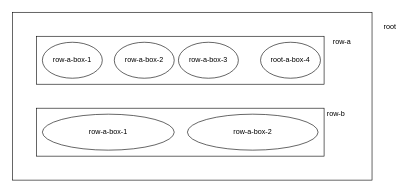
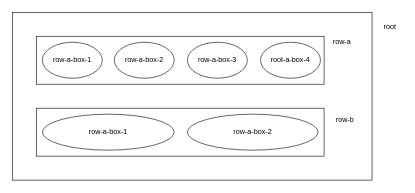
(209, 60) -> (218, 60)
(336, 114) -> (345, 120)
